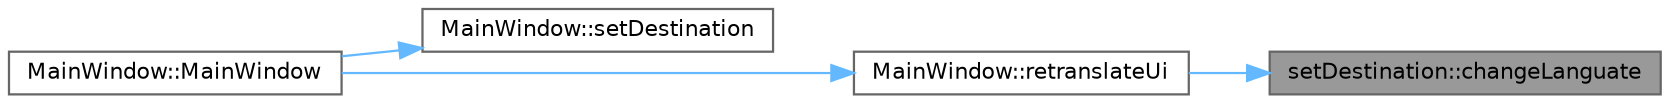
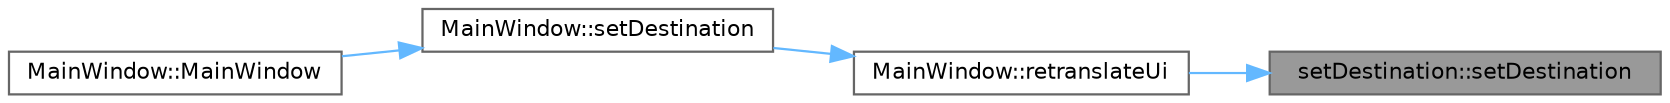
(586, 73) -> (802, 51)
(1465, 73) -> (1465, 73)
